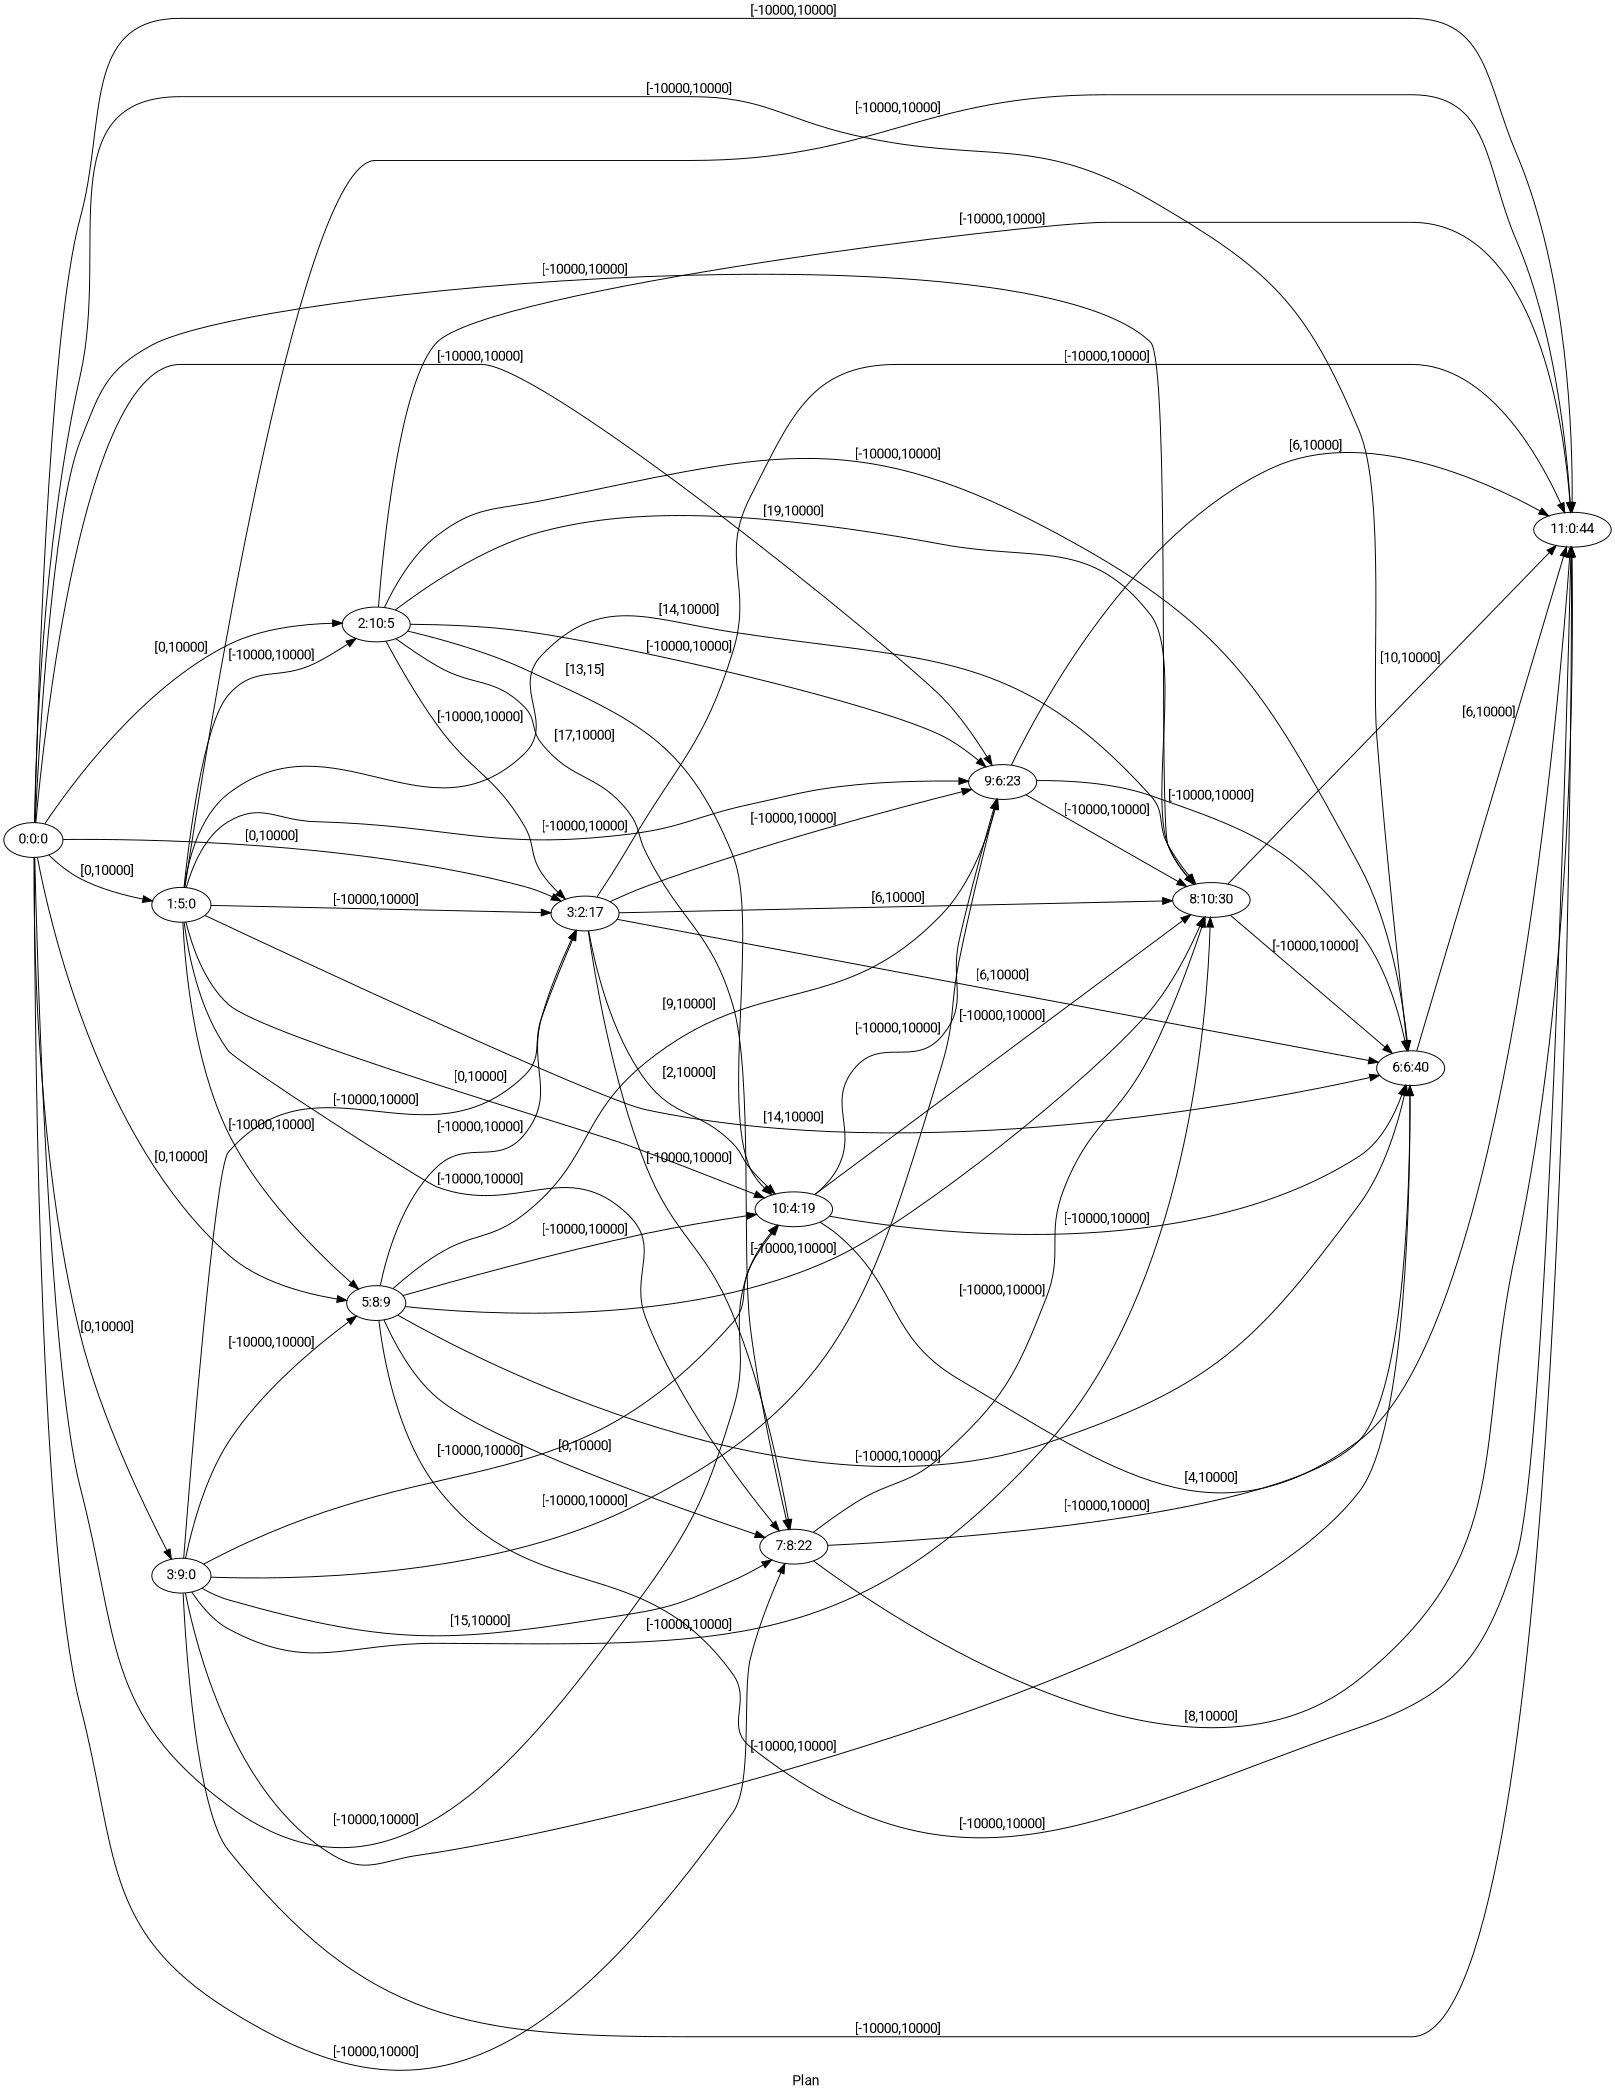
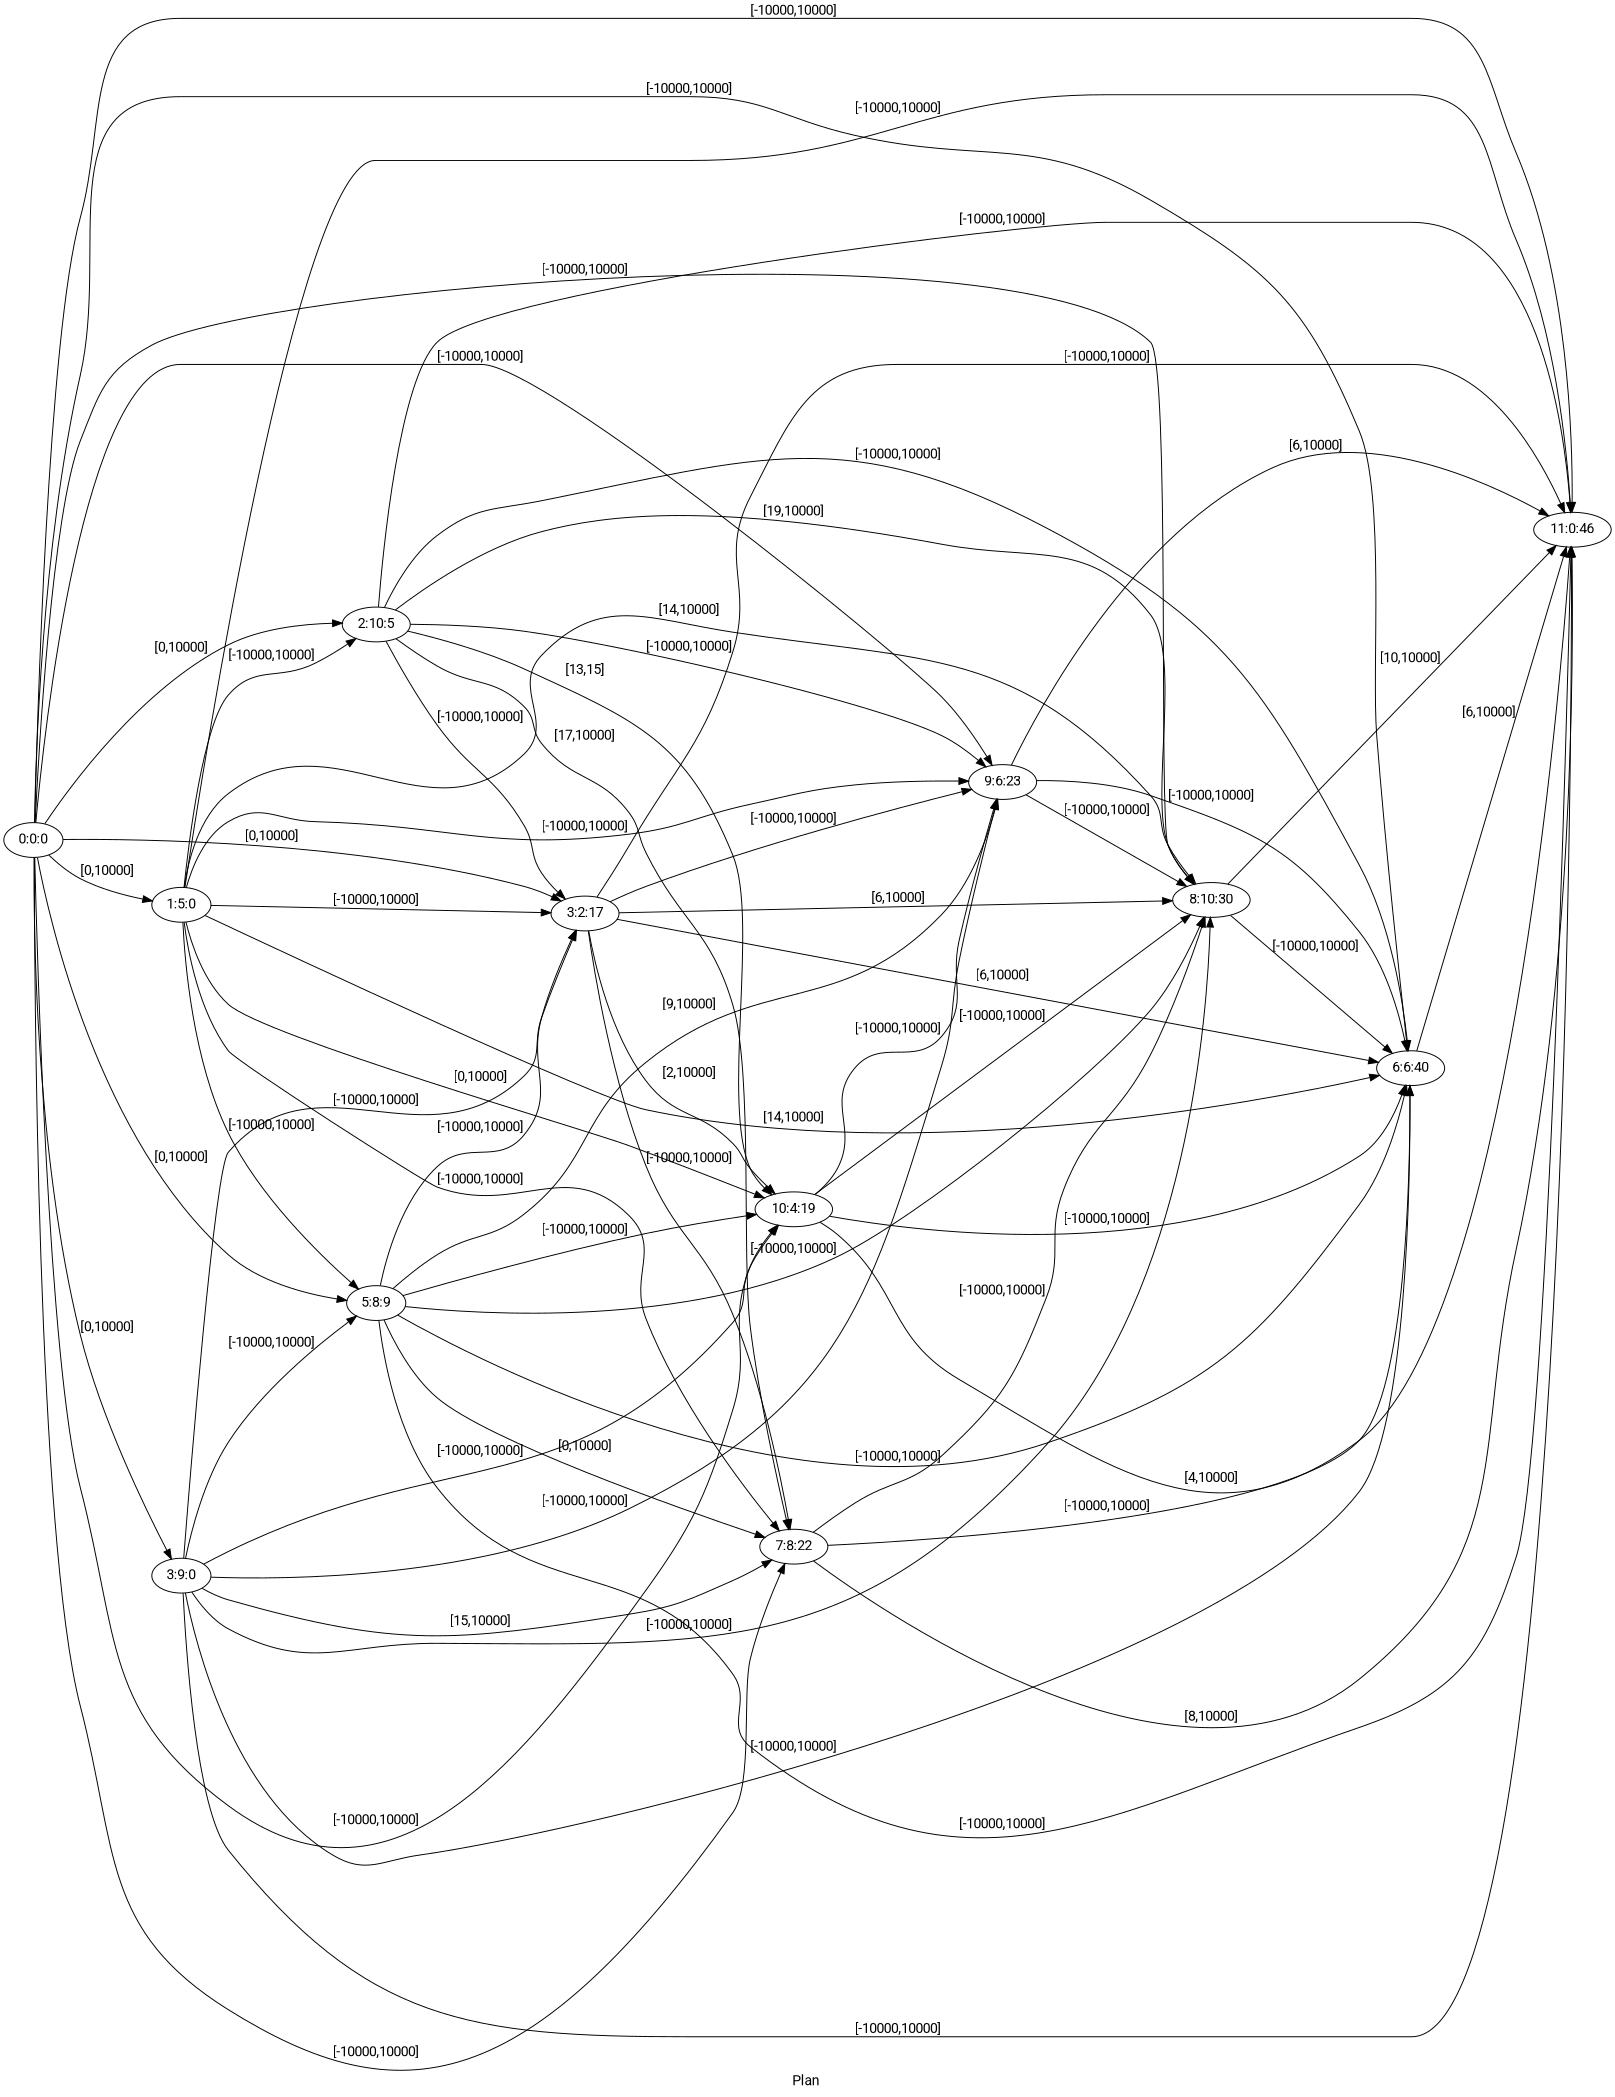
(1572, 530) -> (1572, 530)
